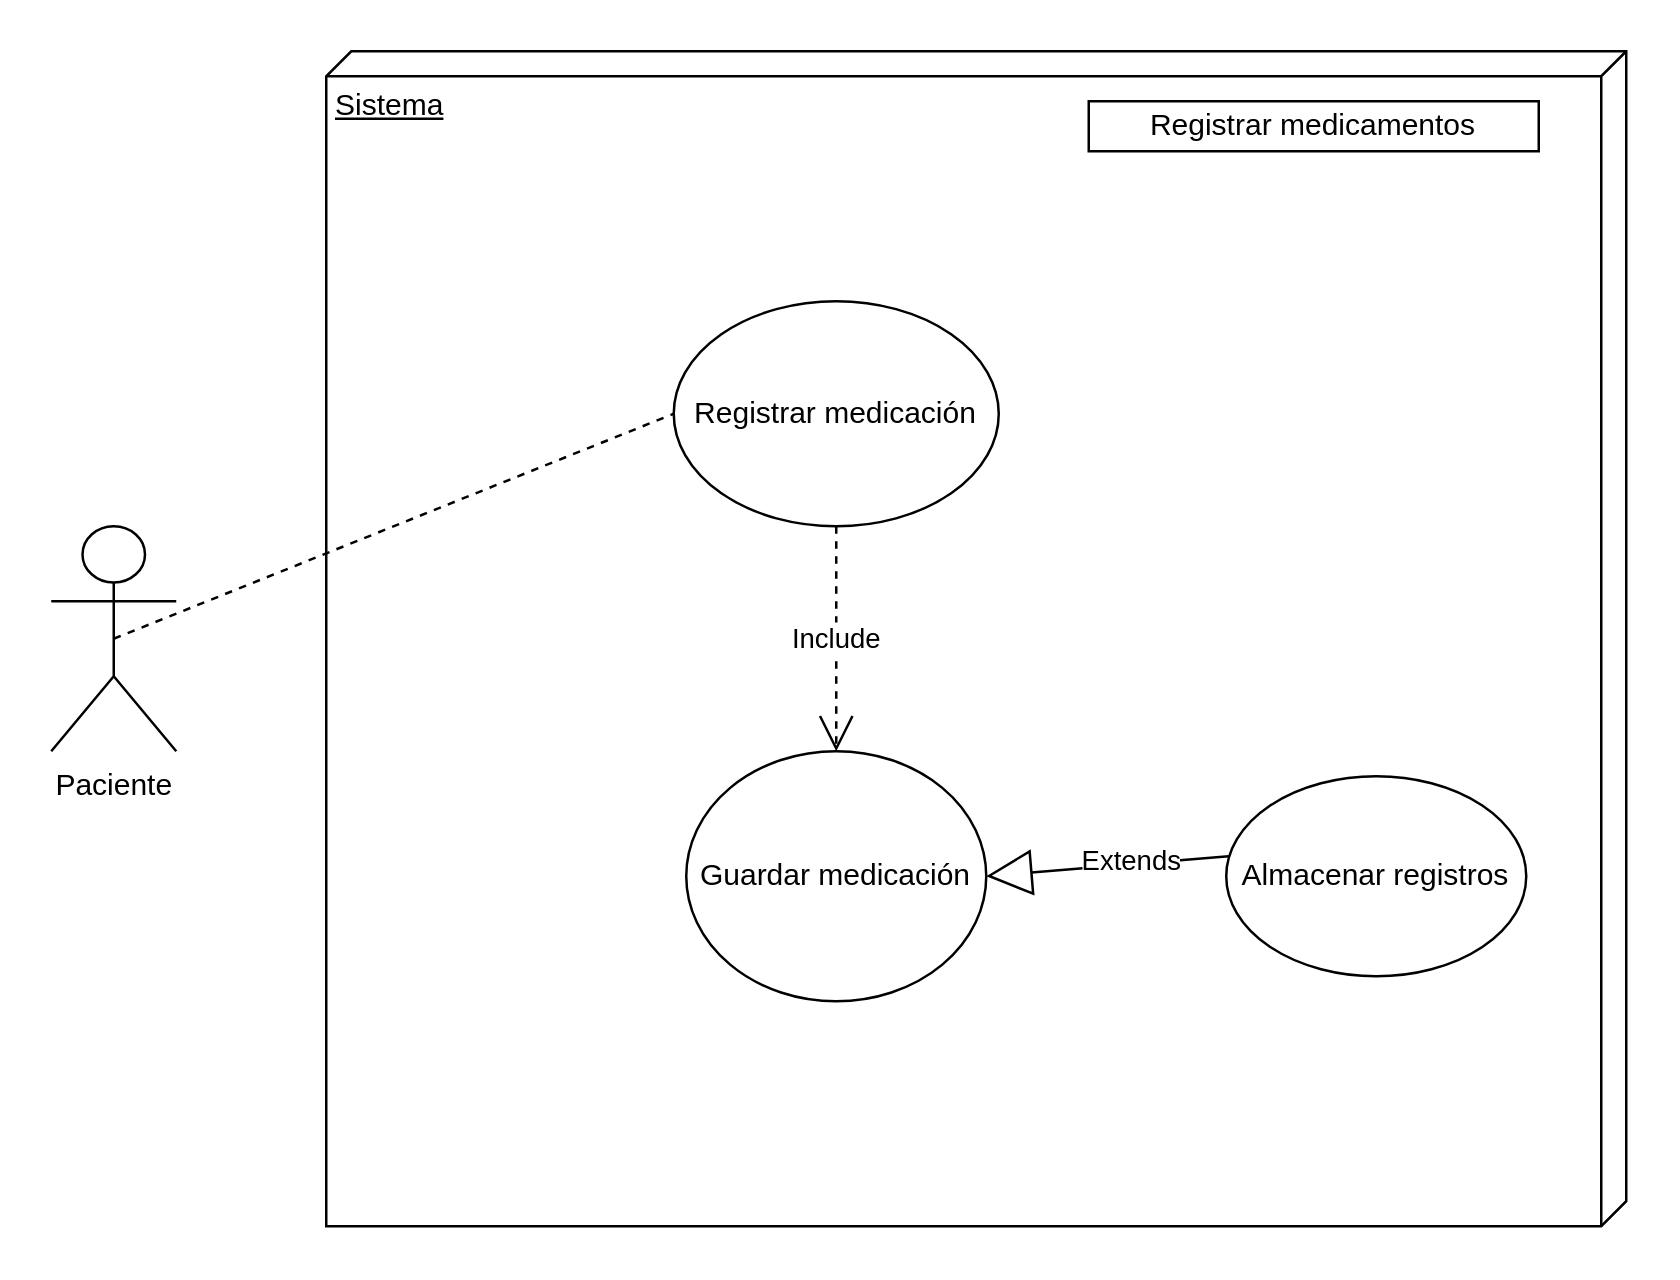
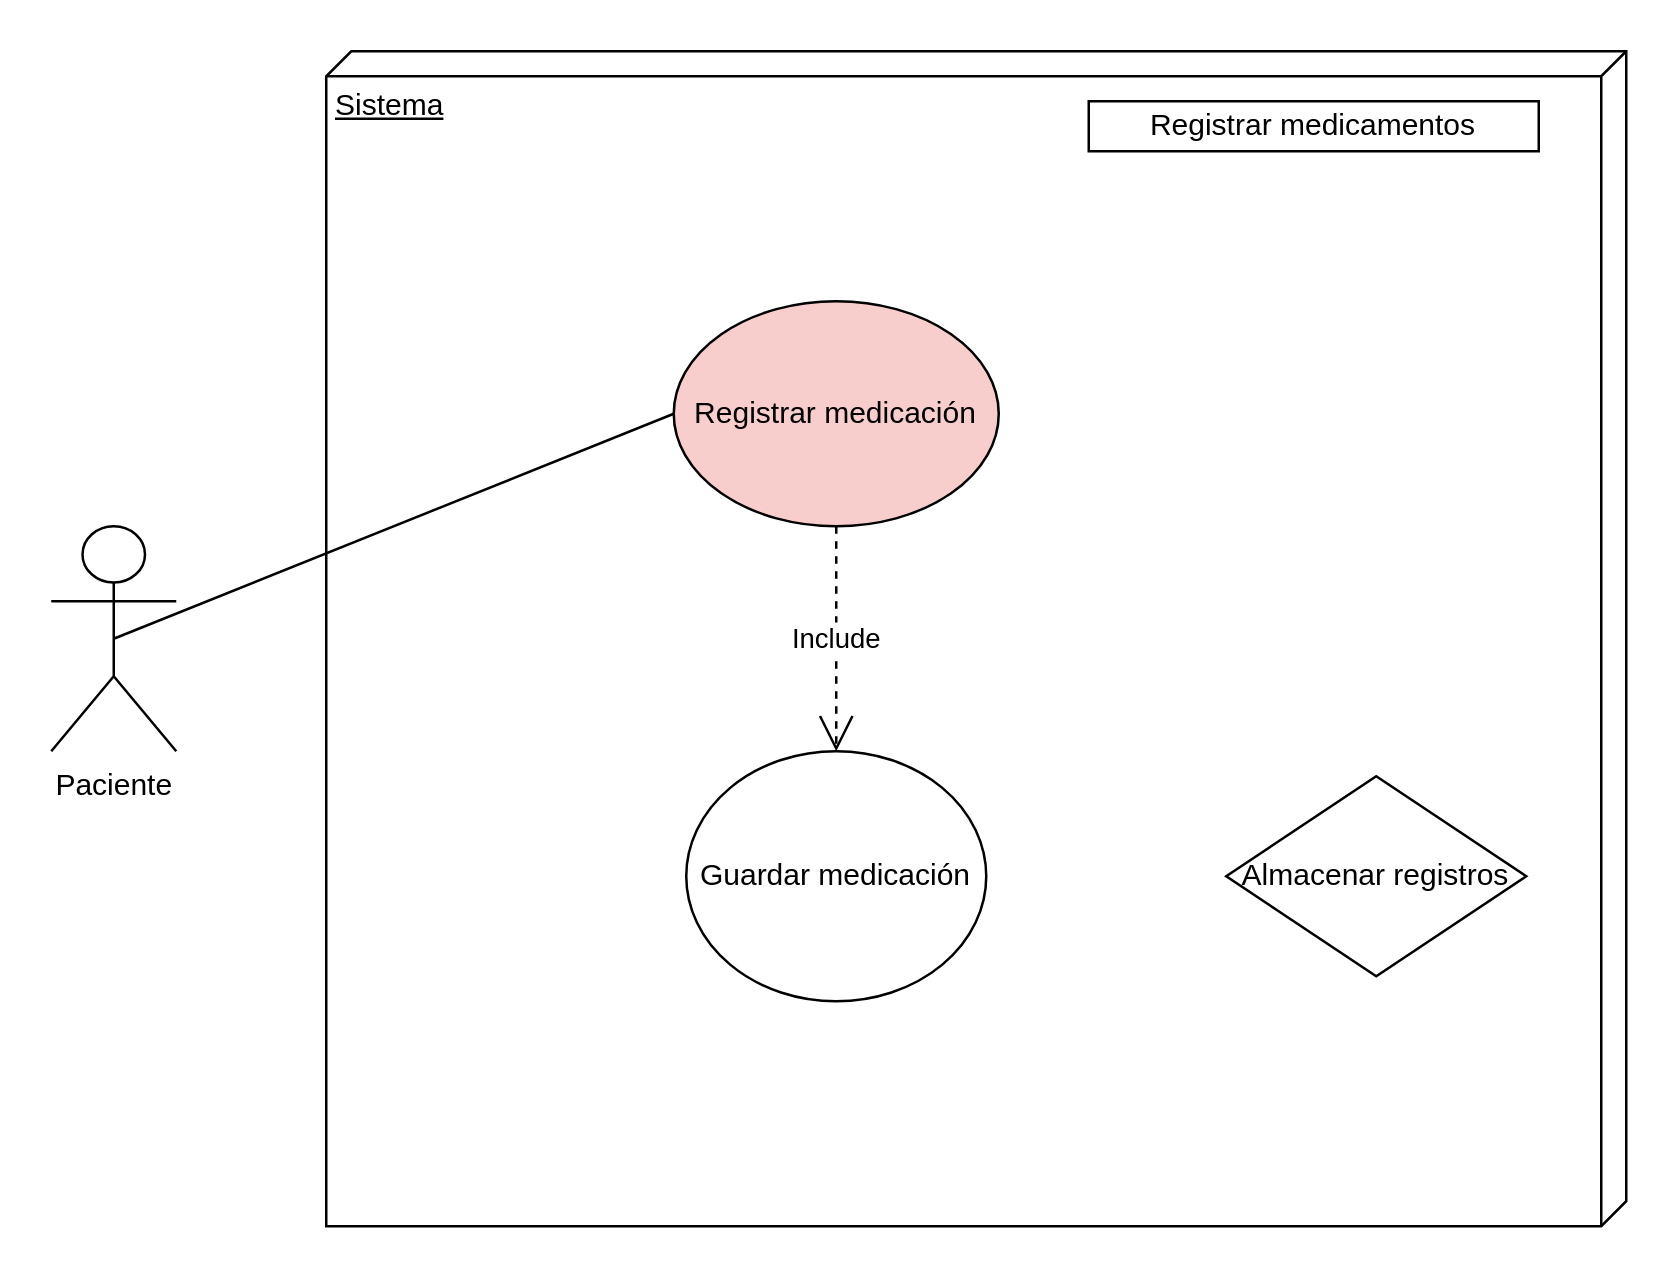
(836, 414) -> (836, 414)
(544, 466) -> (544, 466)
(1131, 864) -> none
(1376, 876) -> (1376, 876)
